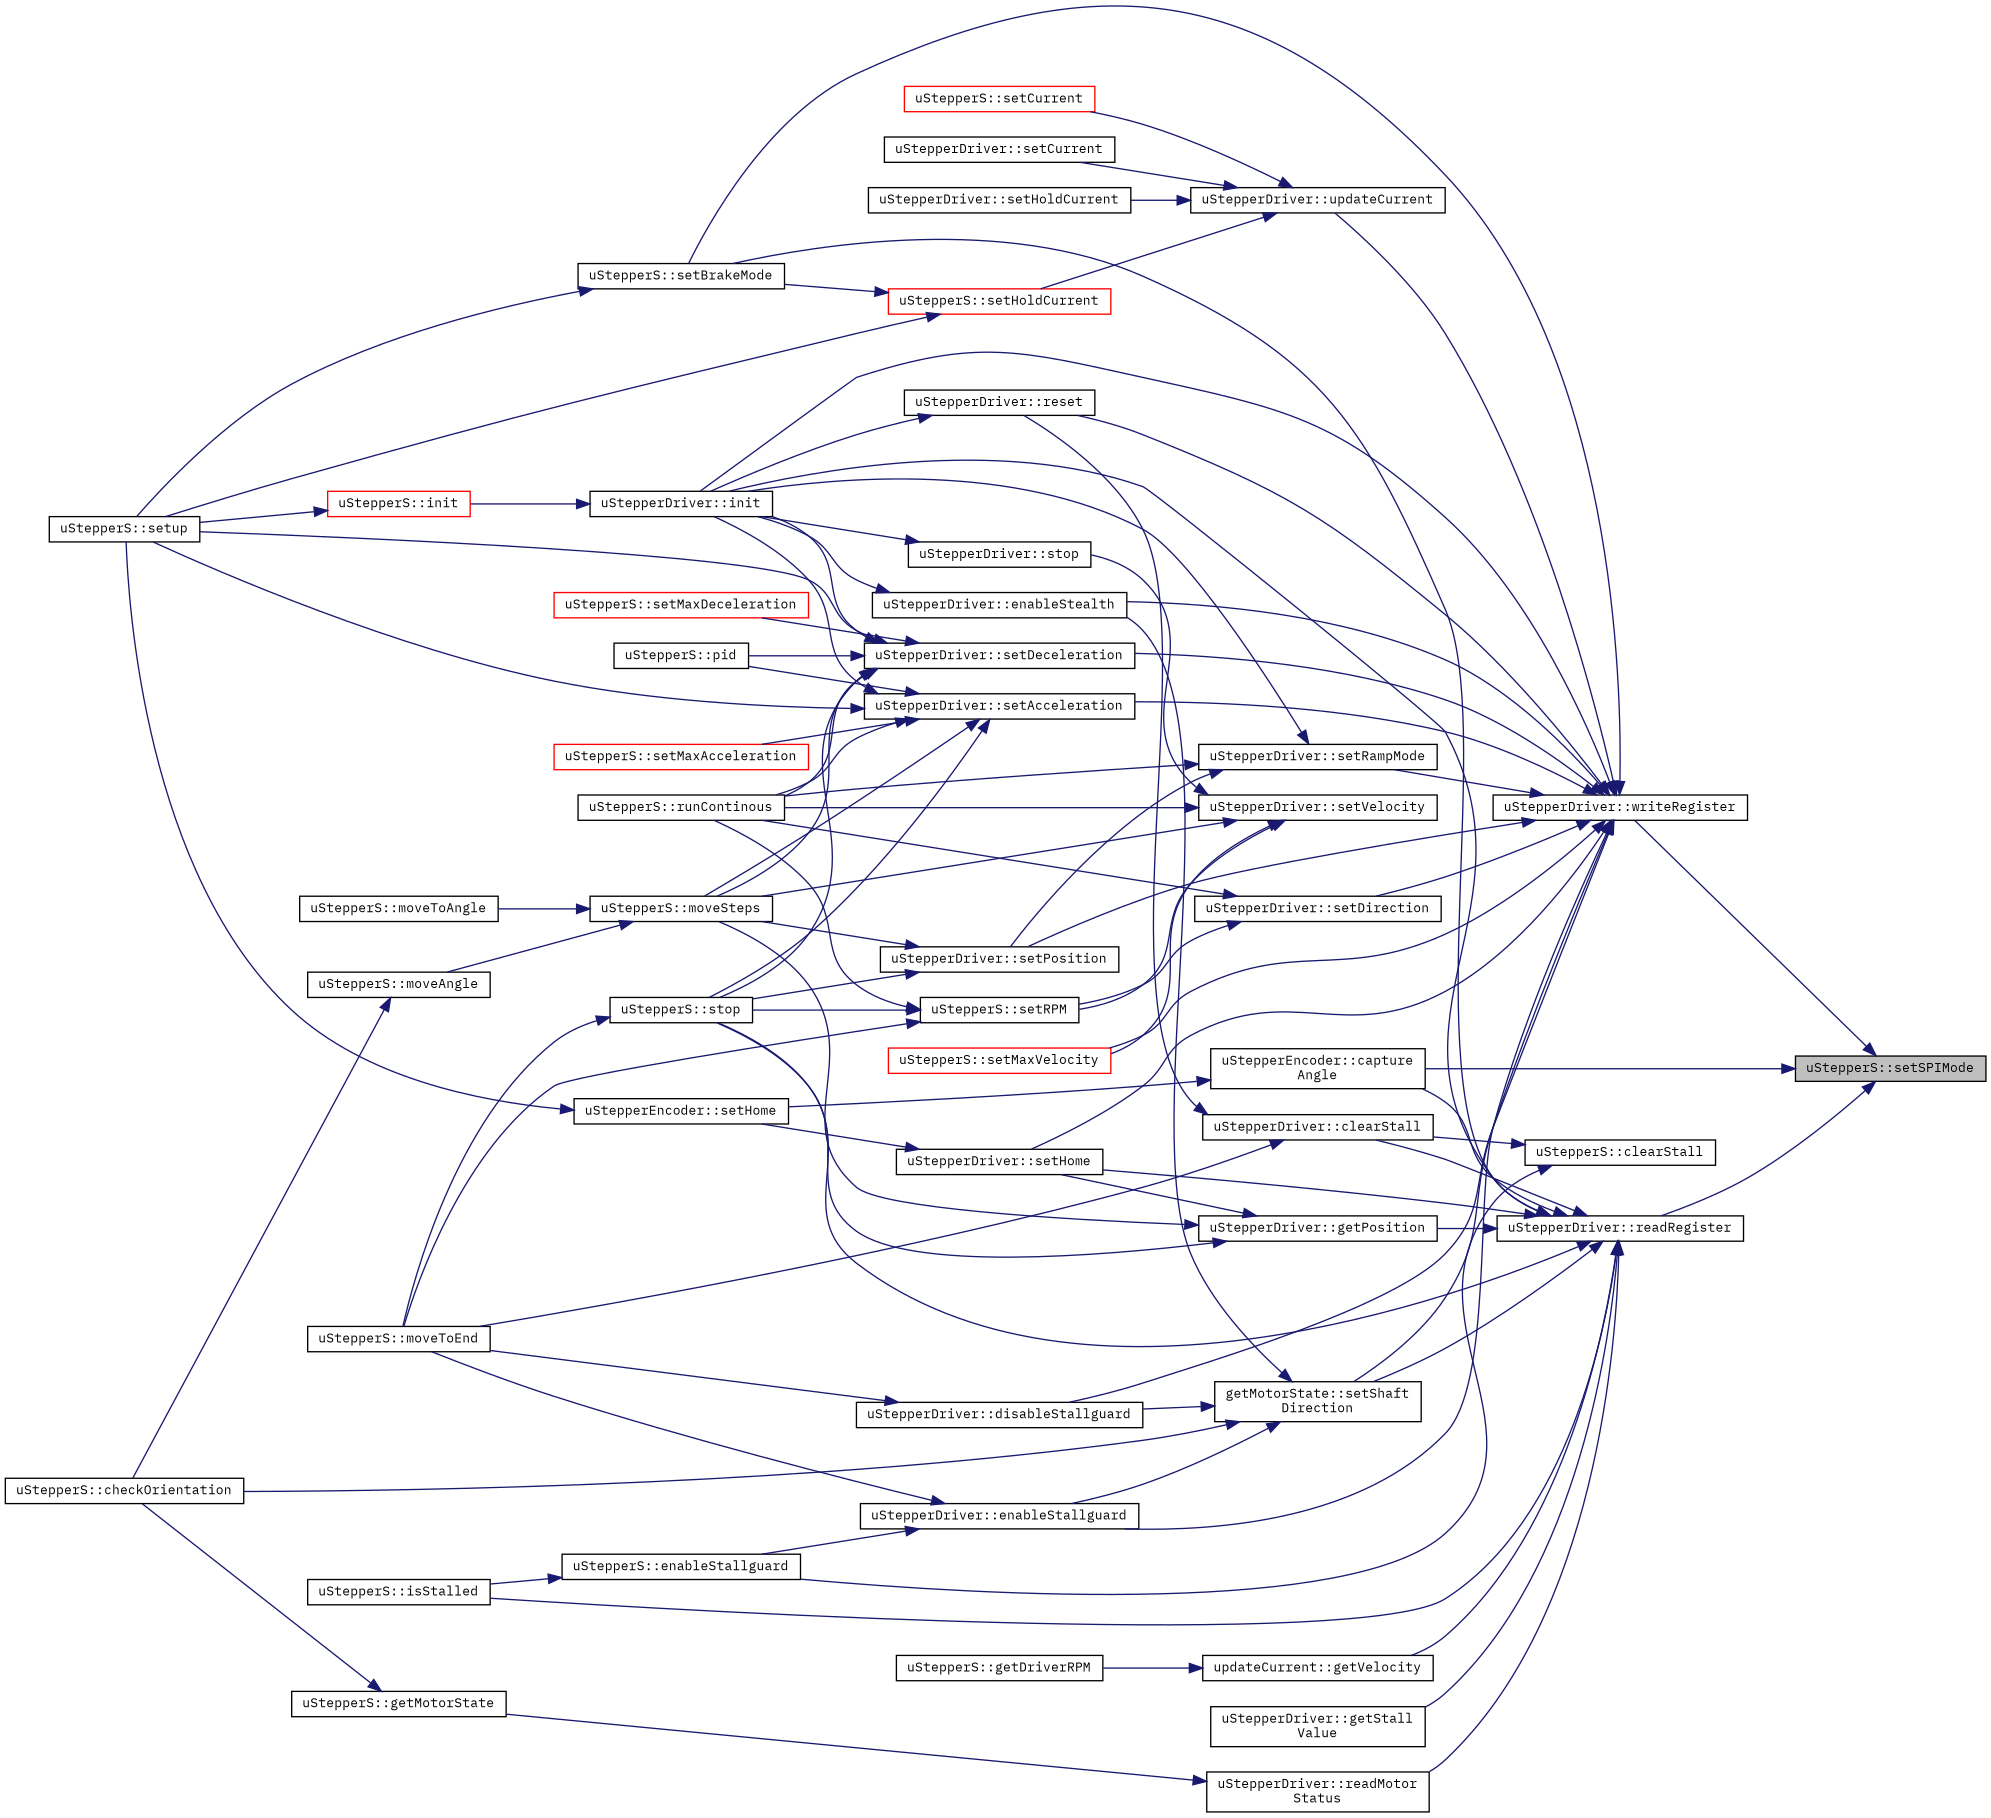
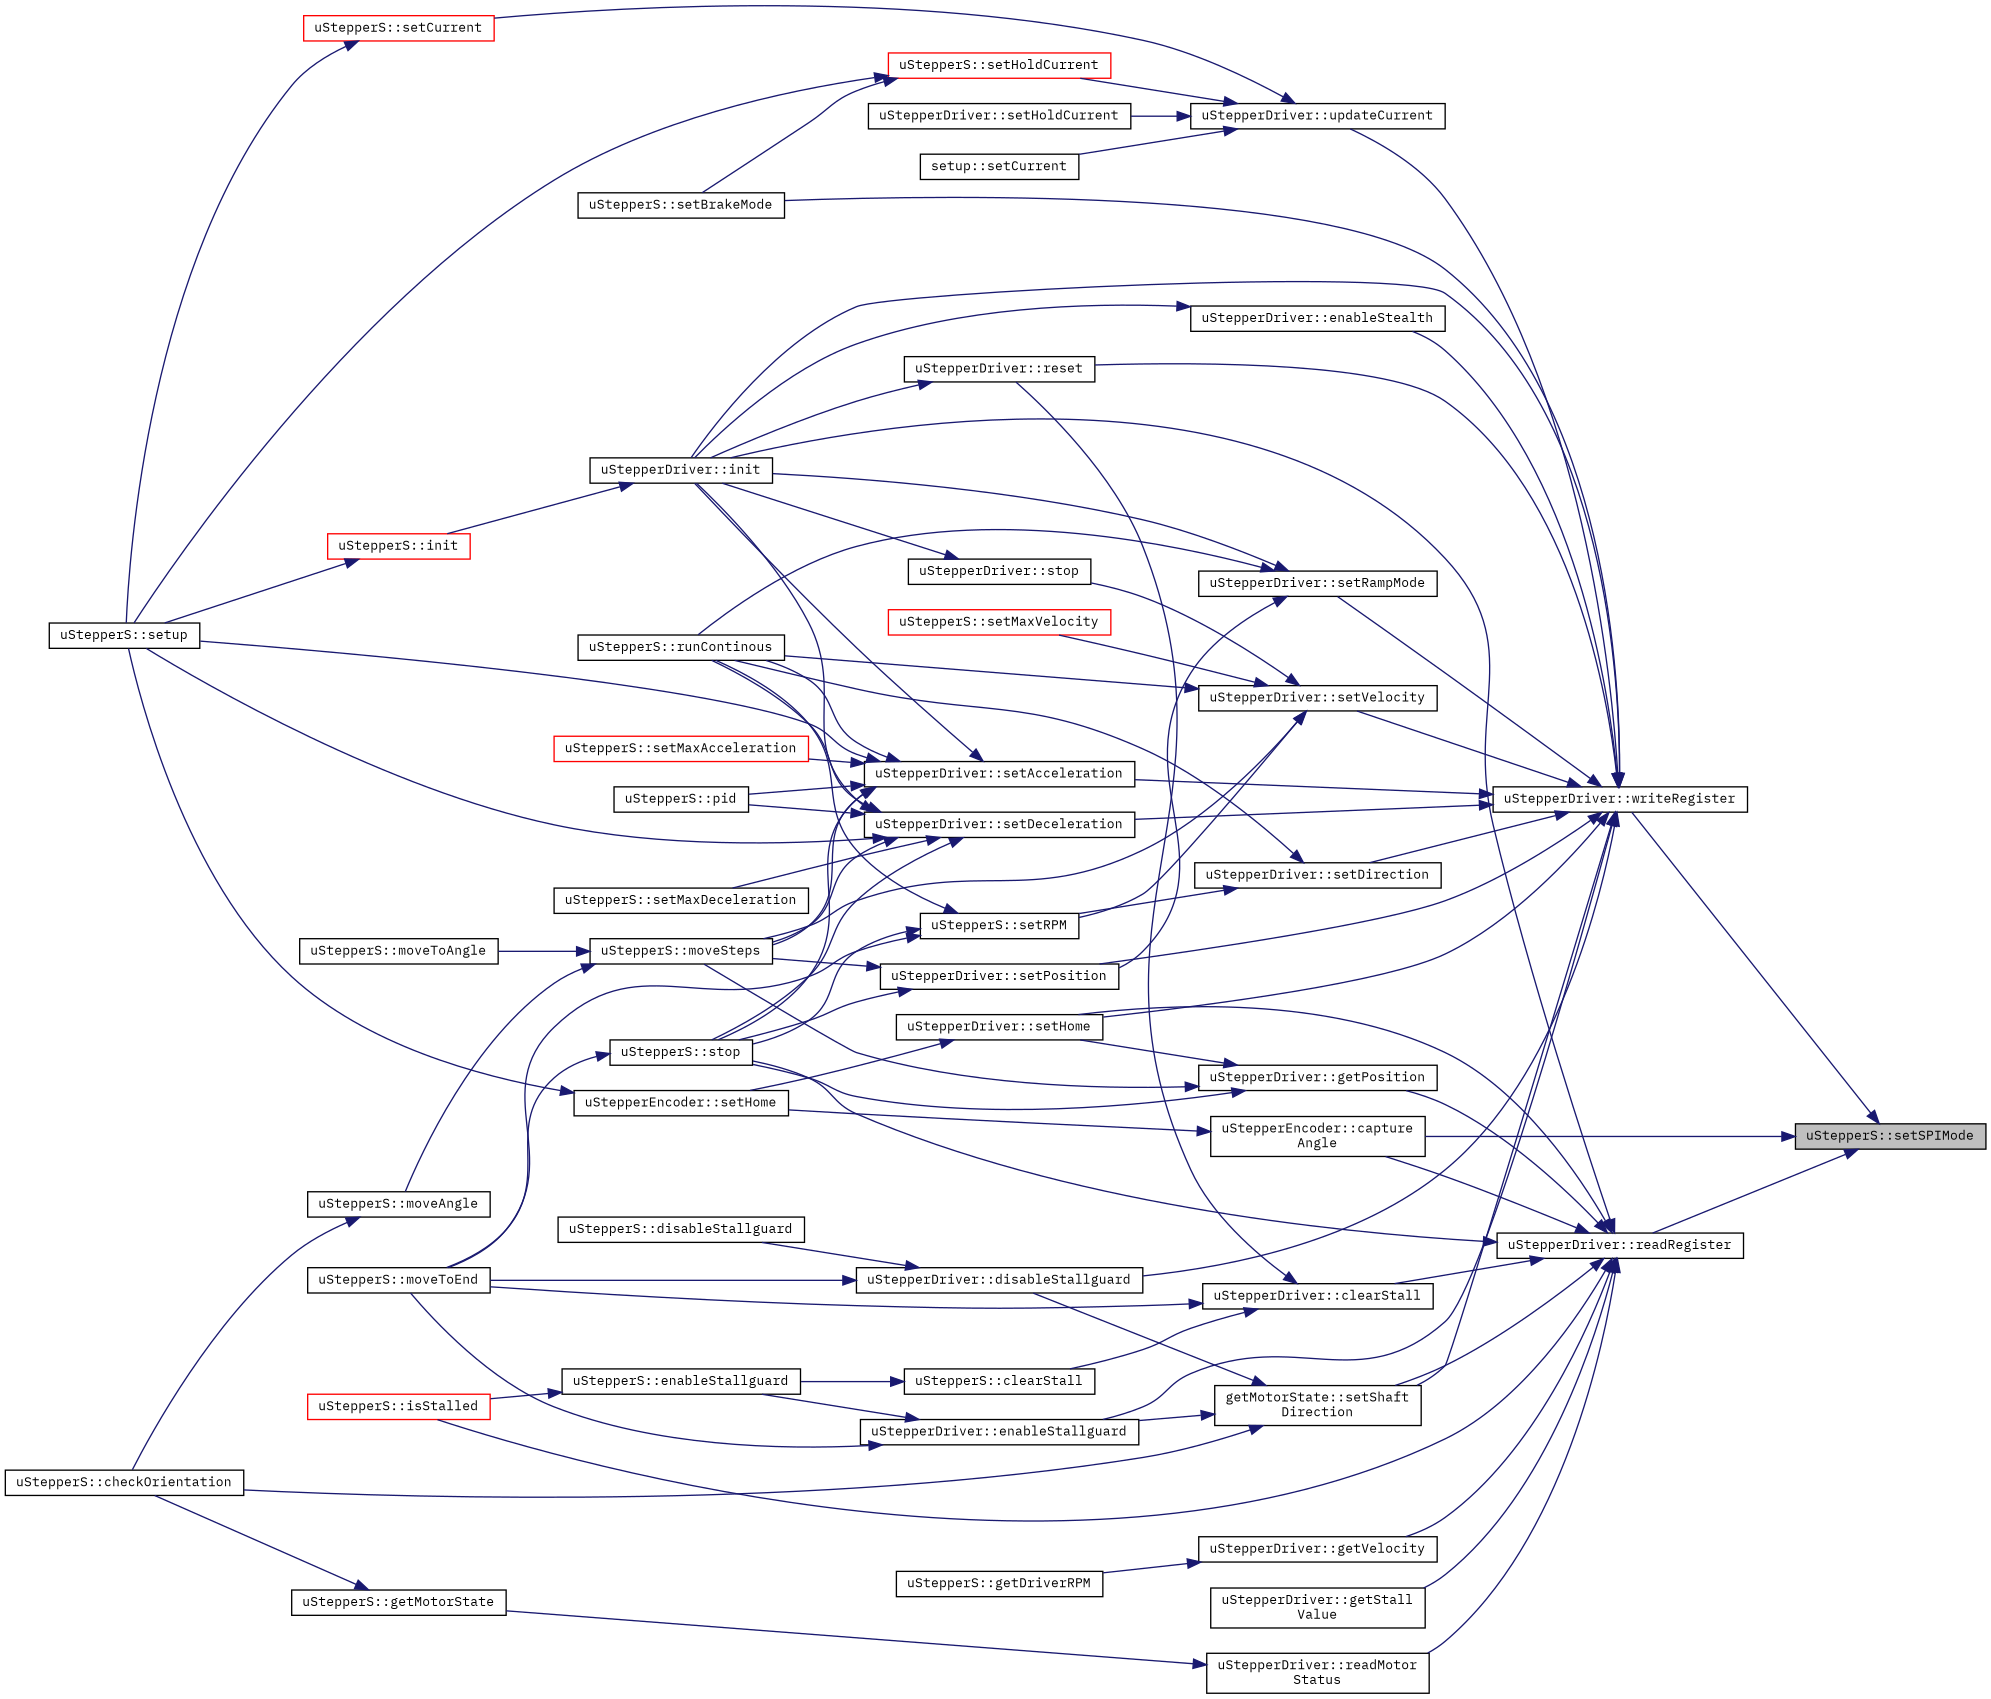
(1000, 150) -> (1000, 167)
(336, 363) -> (179, 309)
(1392, 496) -> none
(681, 605) -> (681, 901)
(1358, 958) -> (1463, 747)
(1177, 1024) -> none
(1461, 1139) -> (1170, 1337)
none -> (681, 1230)
(399, 1592) -> (399, 1407)
(1318, 1668) -> (1318, 1549)
